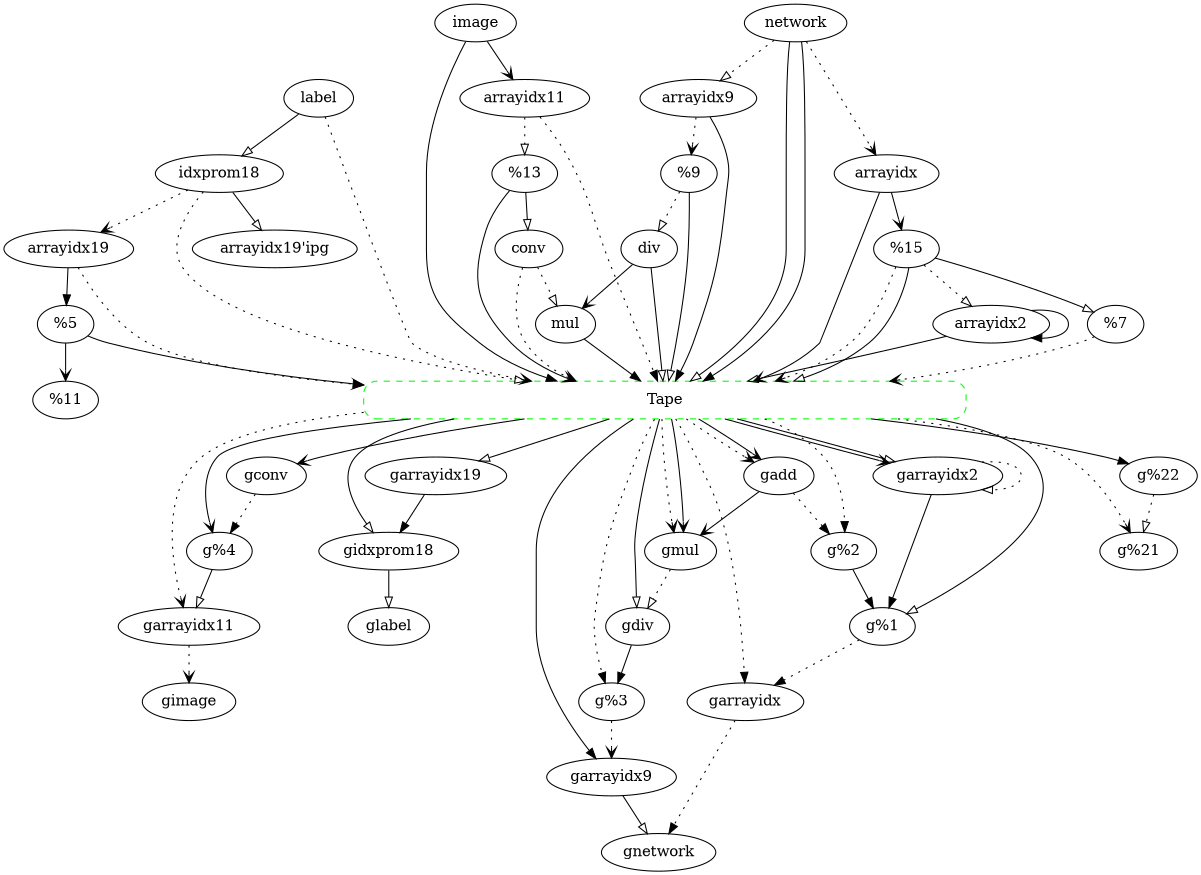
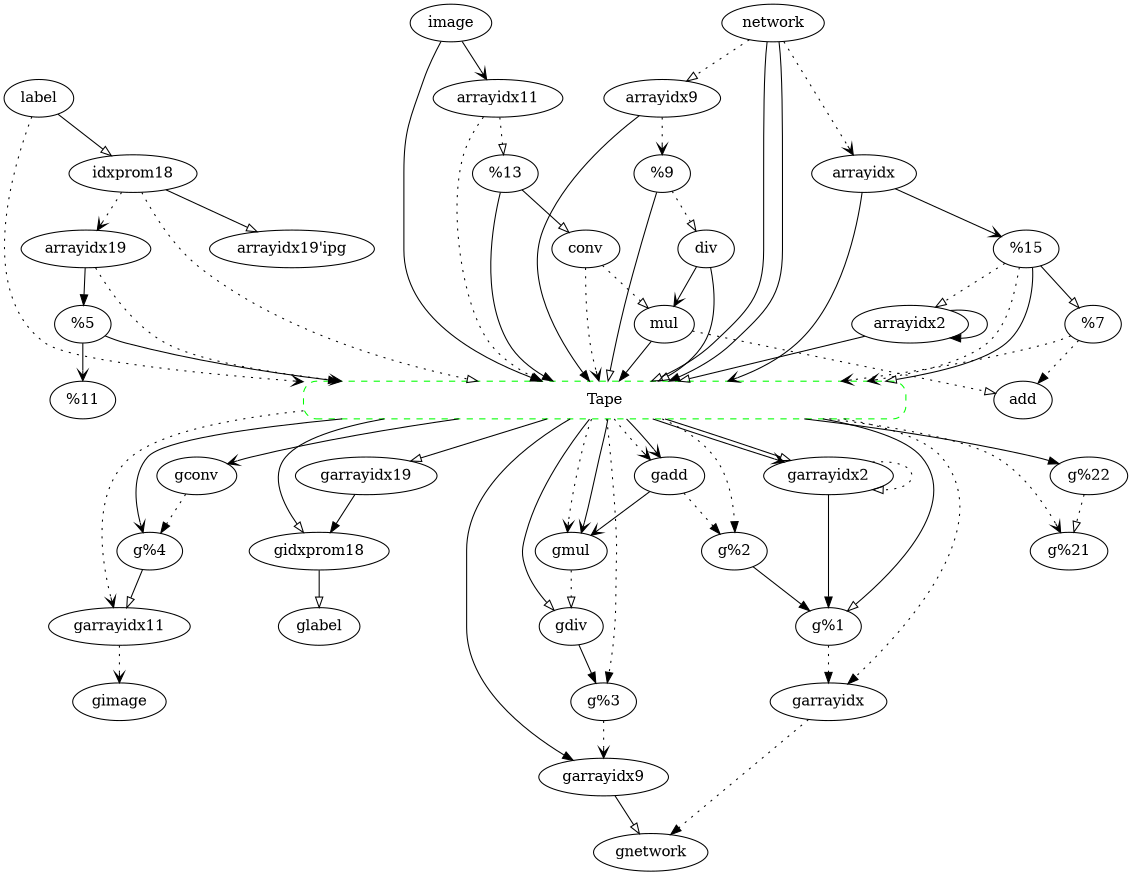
(482, 300) -> (493, 293)
none -> (1023, 400)
